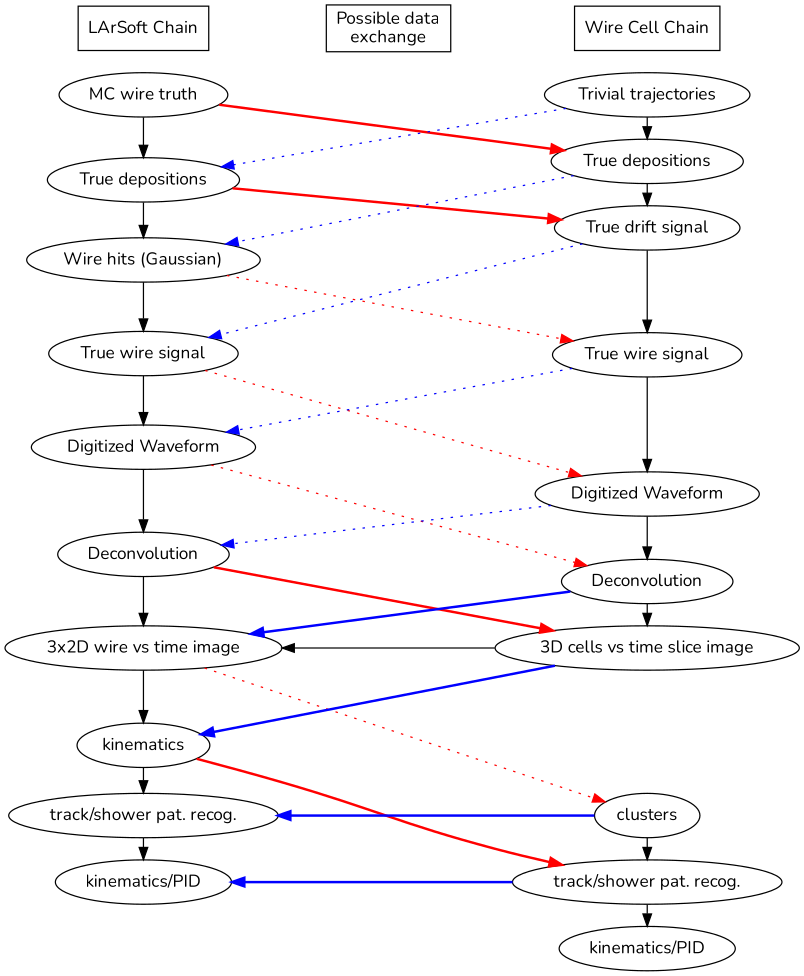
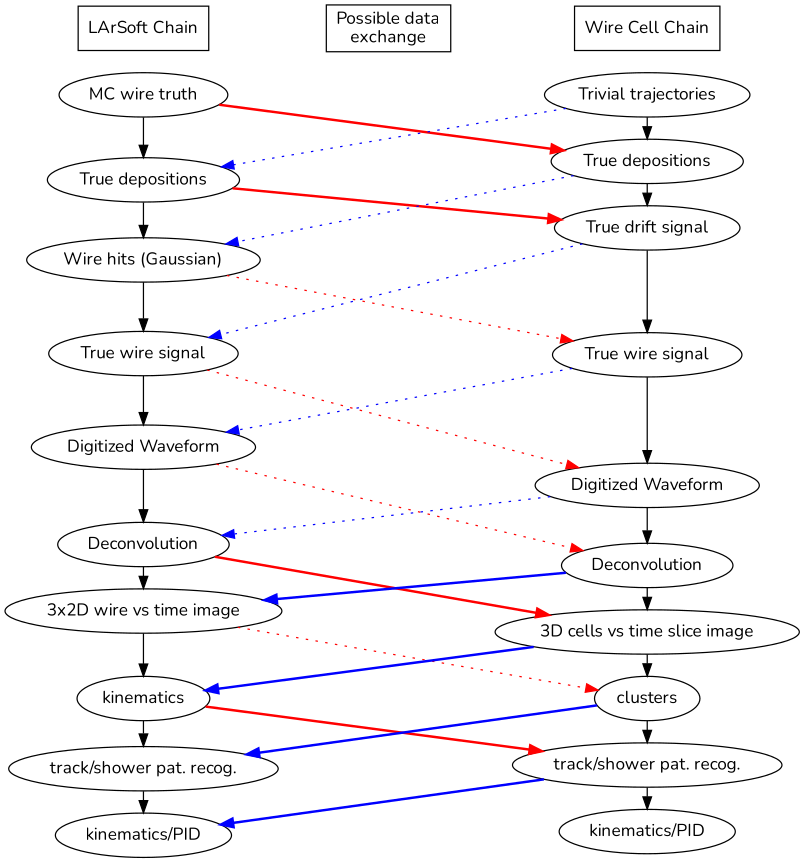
(395, 648) -> (647, 659)
